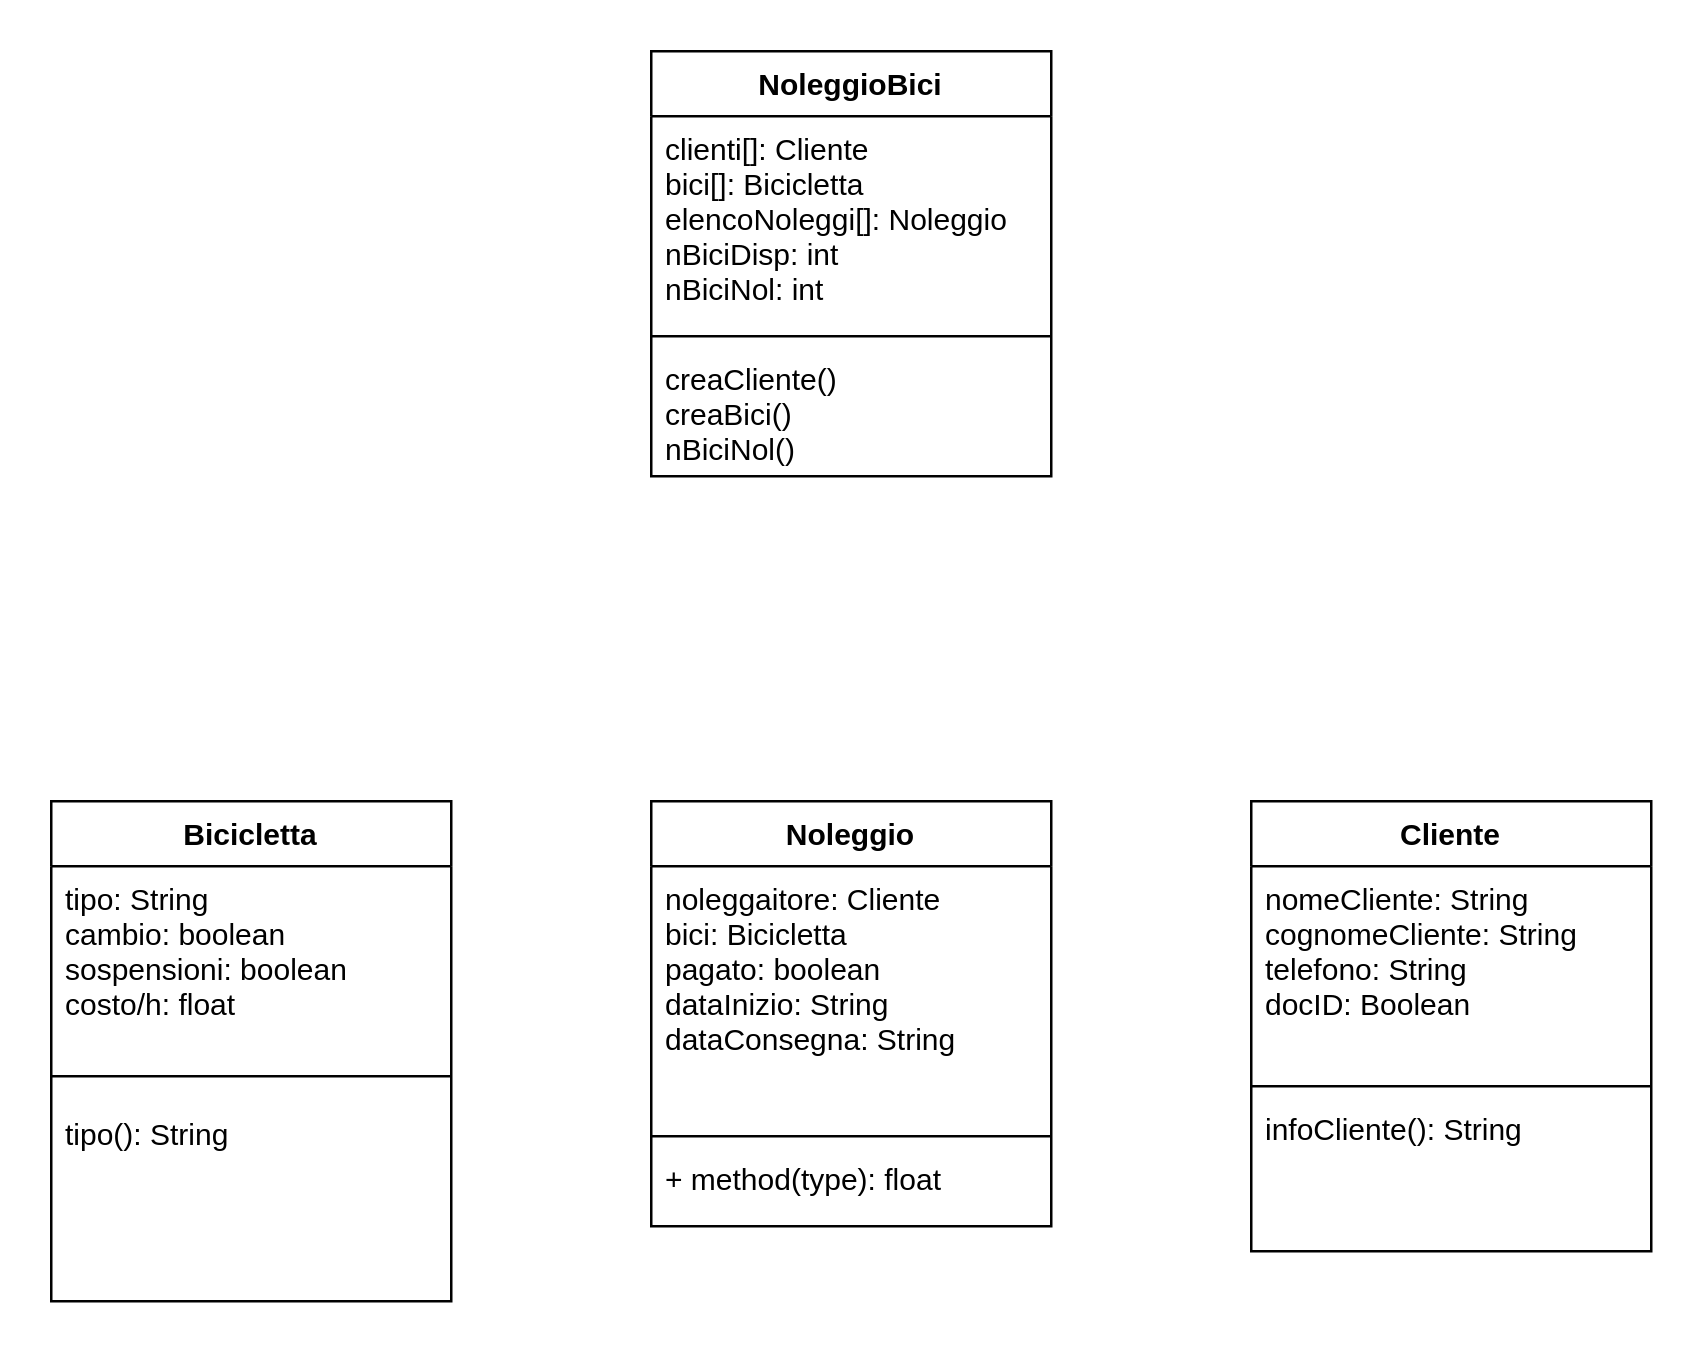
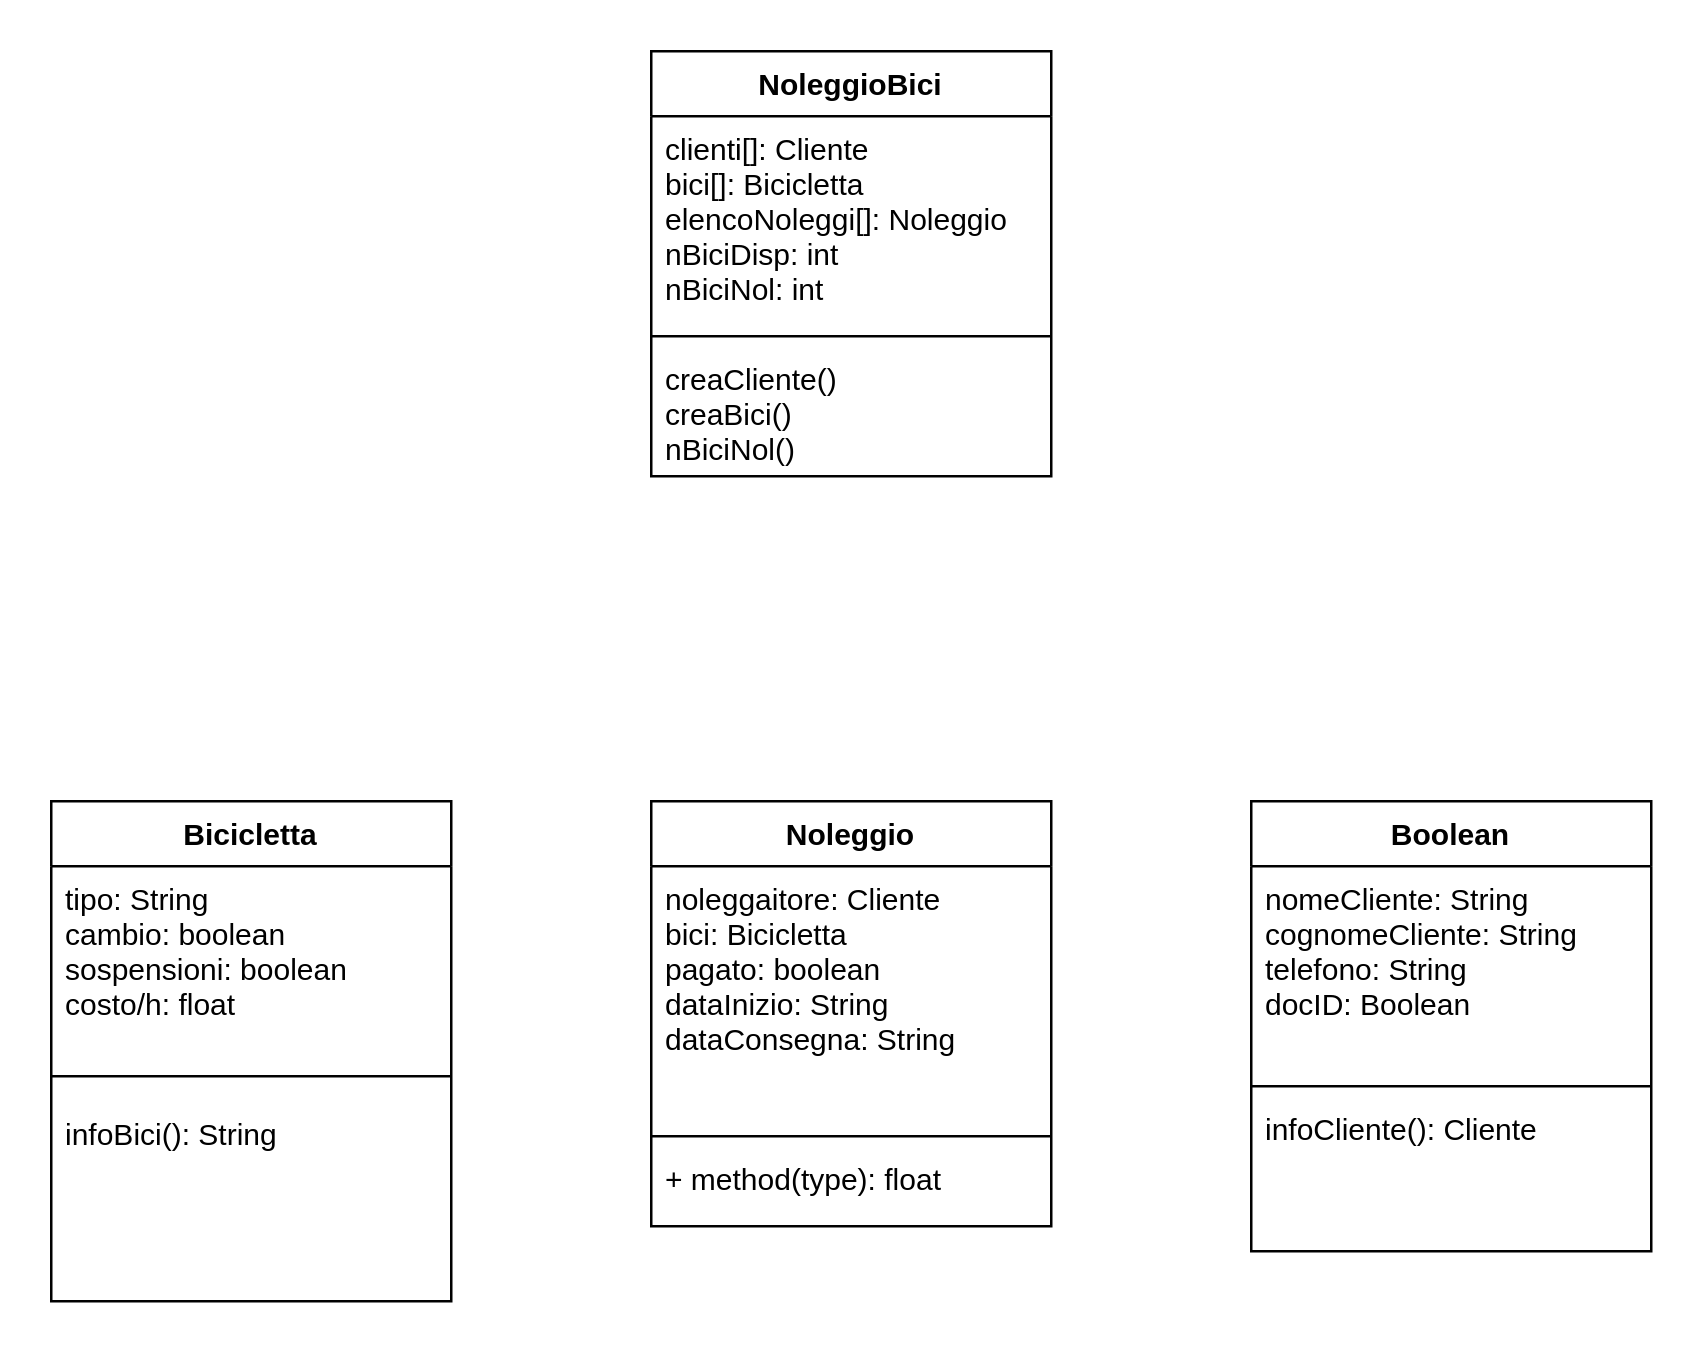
(1450, 835) -> (1450, 835)
(1418, 1130) -> (1423, 1130)
(167, 1135) -> (193, 1135)
